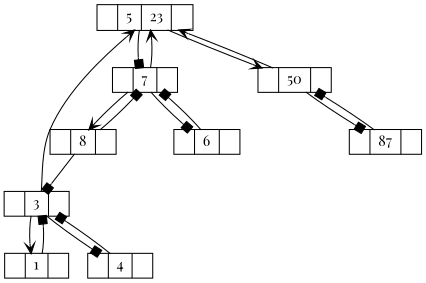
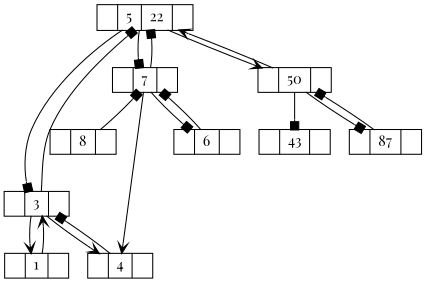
(156, 17) -> (157, 17)
(152, 54) -> (152, 54)
(64, 104) -> (64, 104)
(112, 107) -> (133, 168)
none -> (295, 142)
(63, 169) -> (53, 94)
(68, 232) -> (68, 232)
(43, 240) -> (43, 240)
